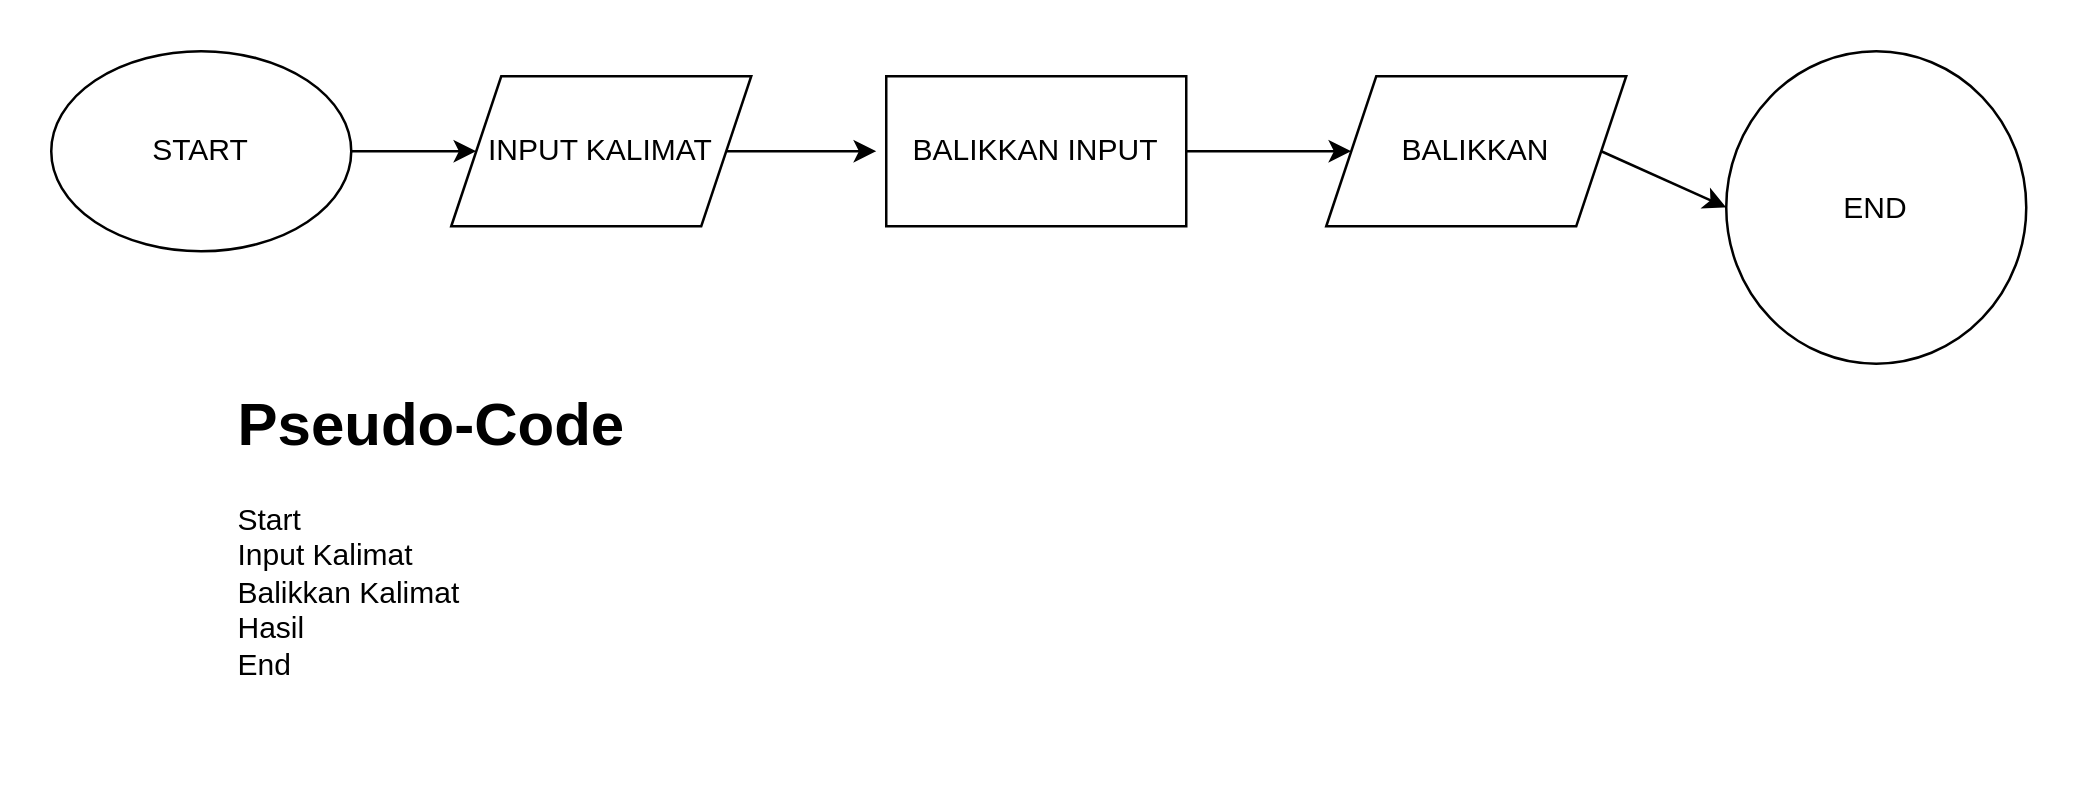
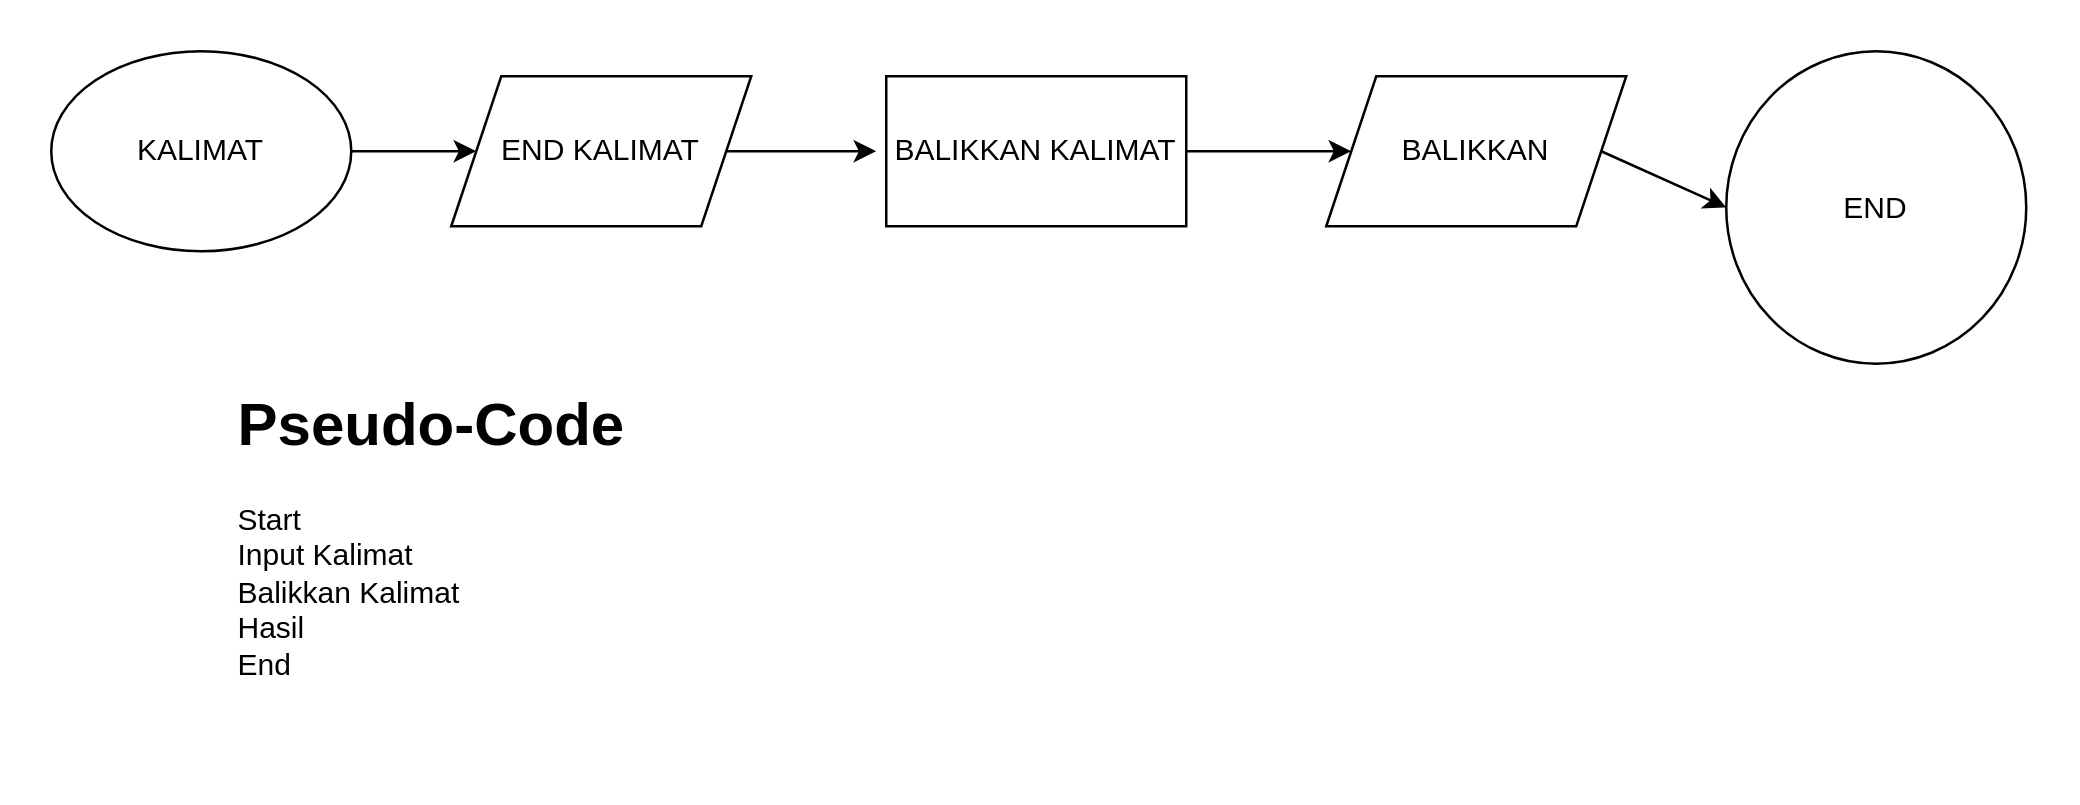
(201, 151) -> (201, 151)
(601, 151) -> (601, 151)
(1036, 151) -> (1036, 151)
